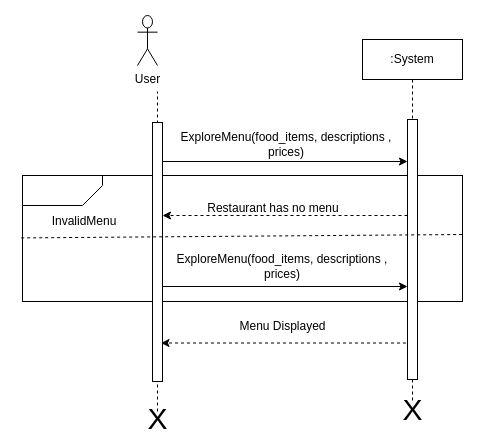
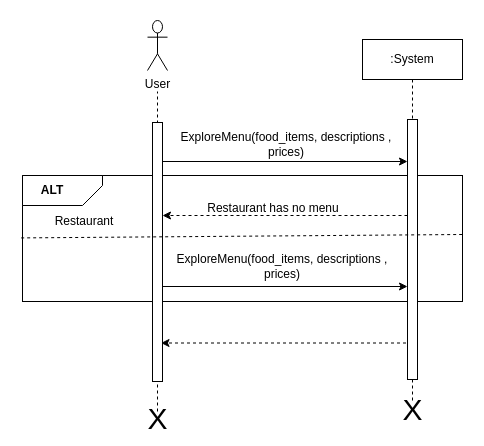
(148, 41) -> (158, 46)
none -> (53, 191)
(85, 222) -> (85, 222)
(283, 327) -> none
